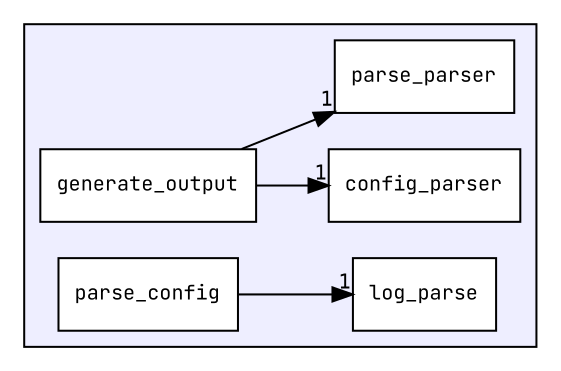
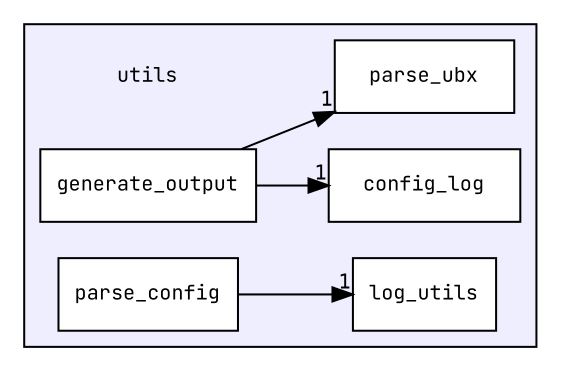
none -> (148, 77)
(425, 77) -> (425, 77)
(425, 186) -> (425, 186)
(425, 294) -> (425, 294)
